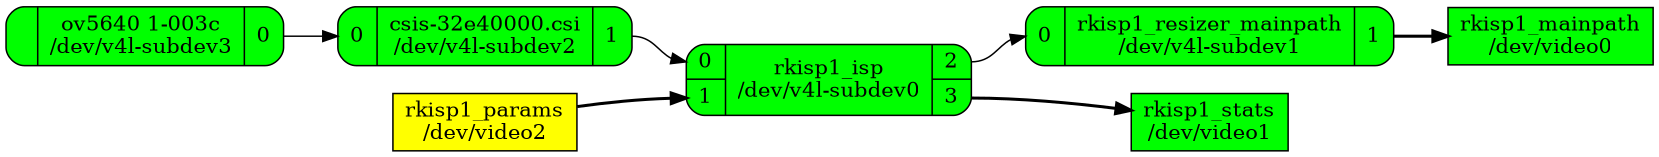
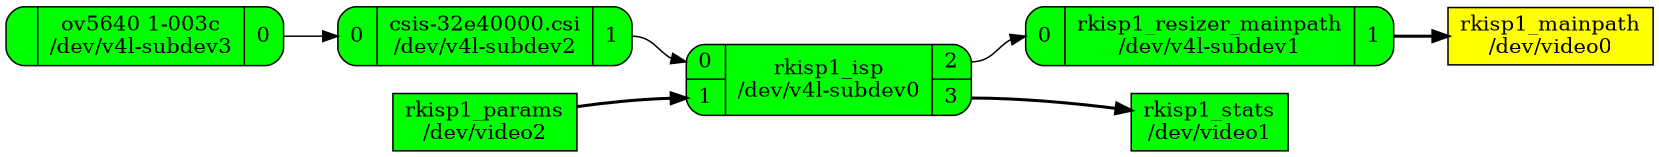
(1551, 36) -> (1551, 36)
(485, 122) -> (485, 122)
